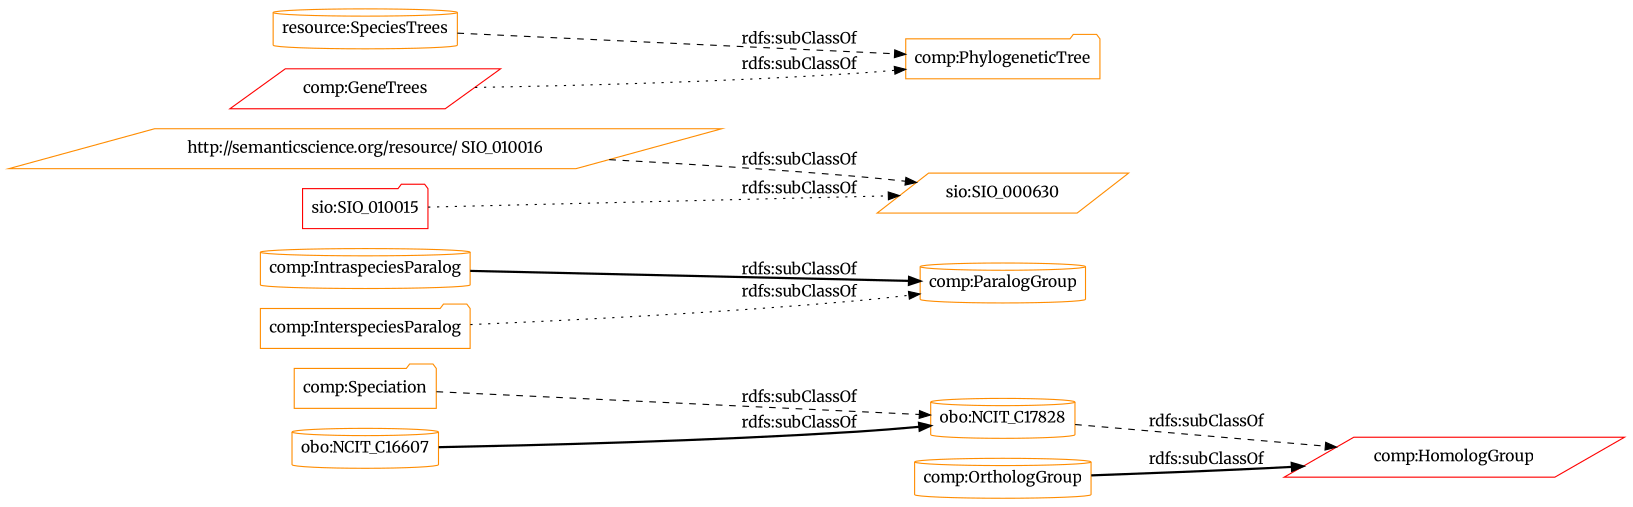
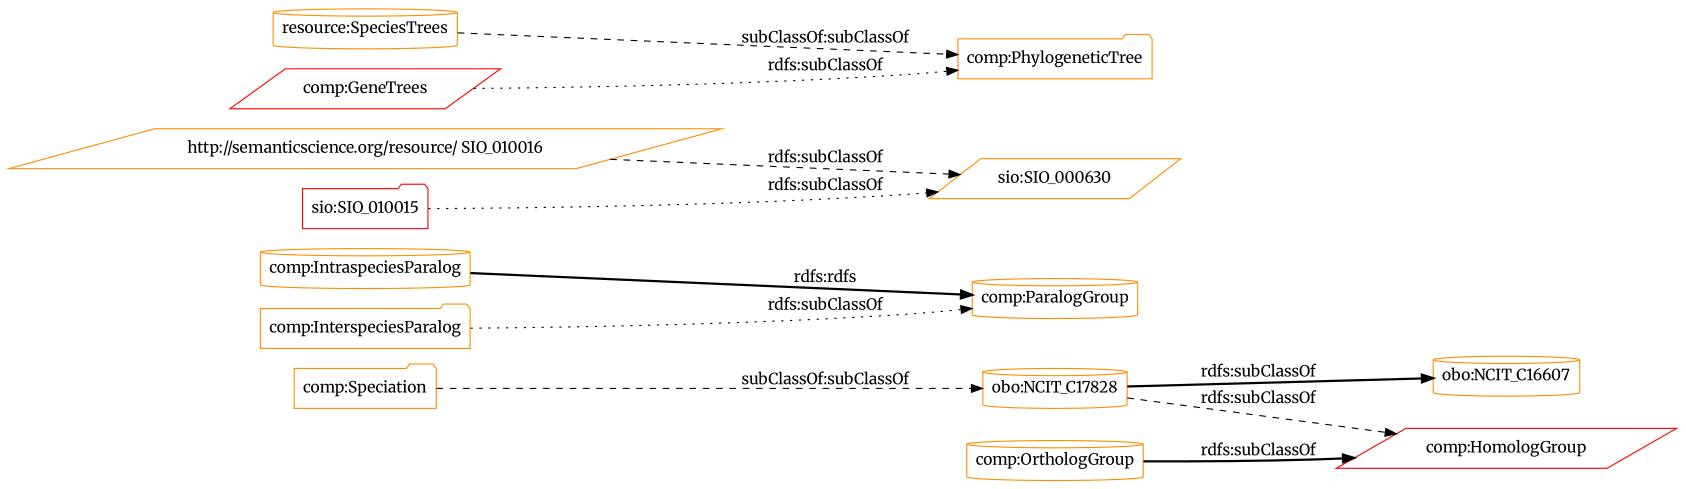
(799, 39) -> (825, 38)
(799, 270) -> (825, 278)
(799, 398) -> (825, 380)
(679, 440) -> (1275, 382)
